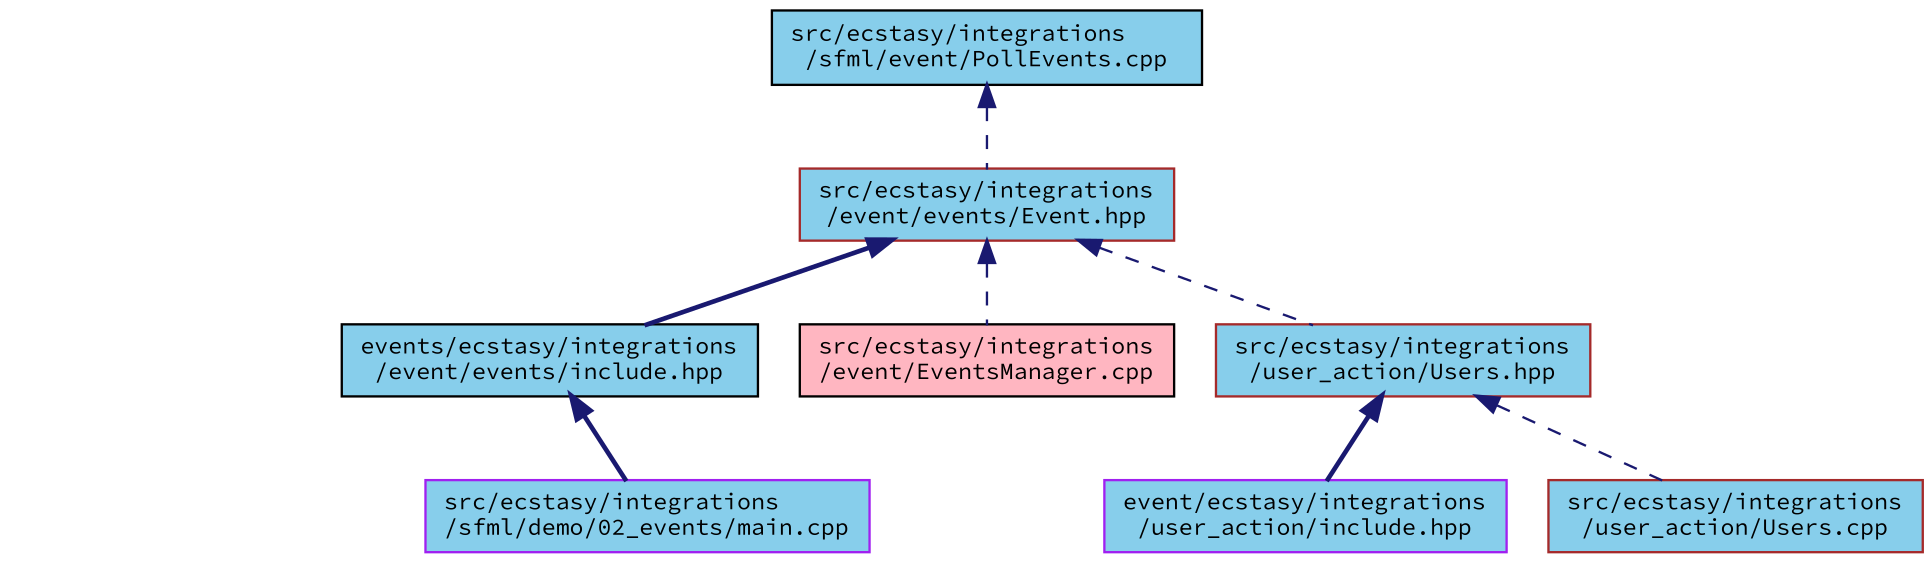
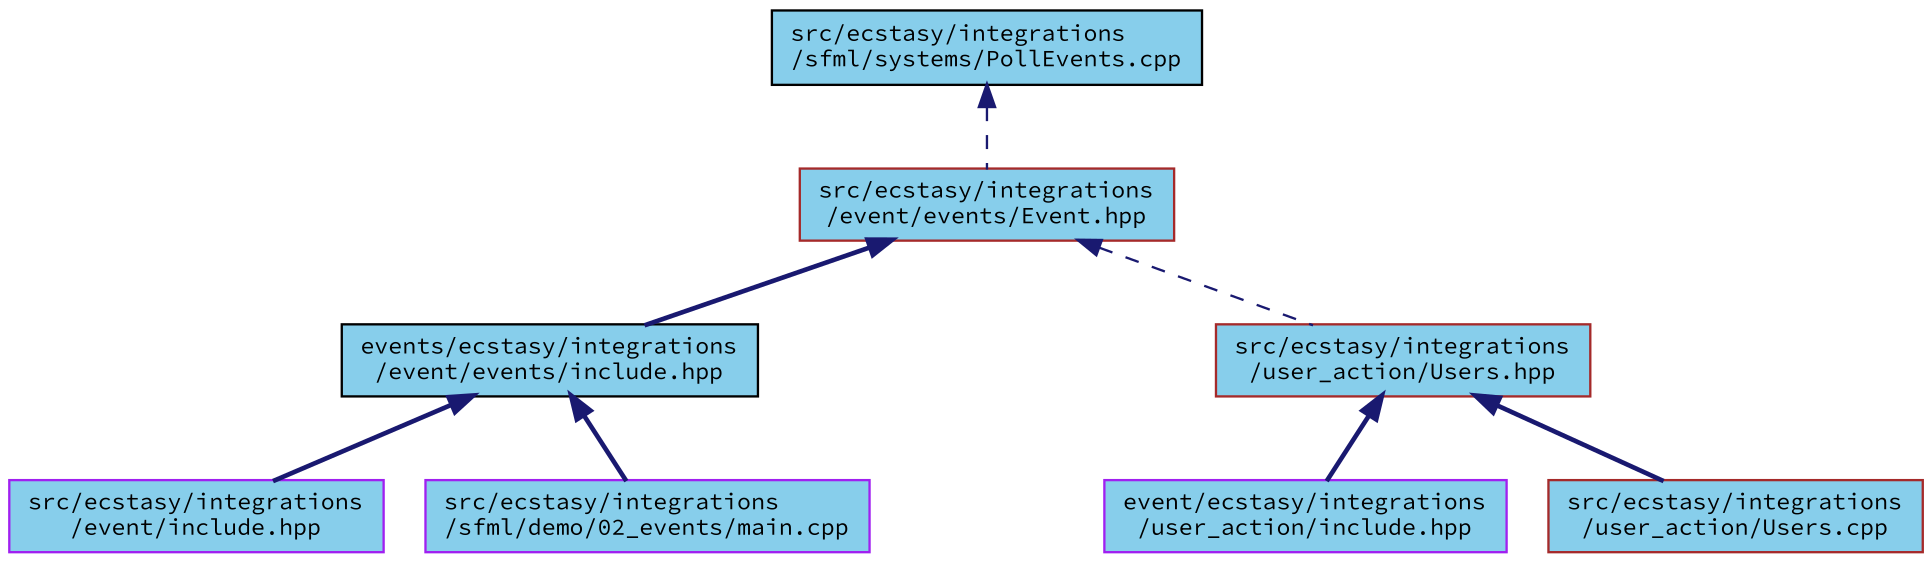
(987, 48) -> (987, 48)
(987, 360) -> none
(1580, 443) -> (1580, 443)
none -> (196, 516)
